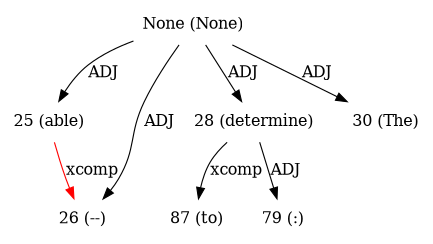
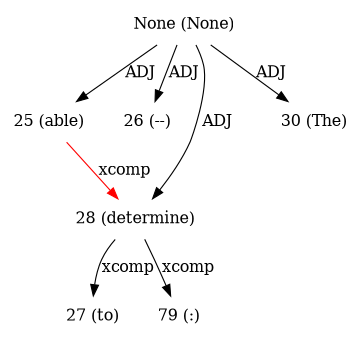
(61, 165) -> (88, 166)
(286, 171) -> (188, 268)
(197, 219) -> (93, 316)
